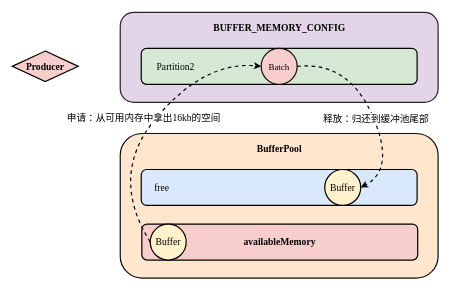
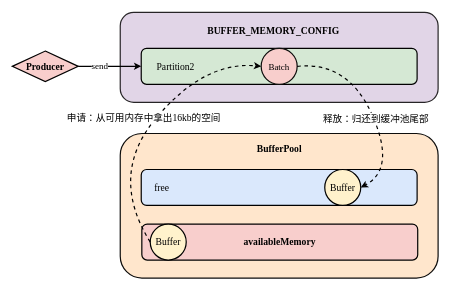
(279, 27) -> (273, 30)
none -> (107, 66)
